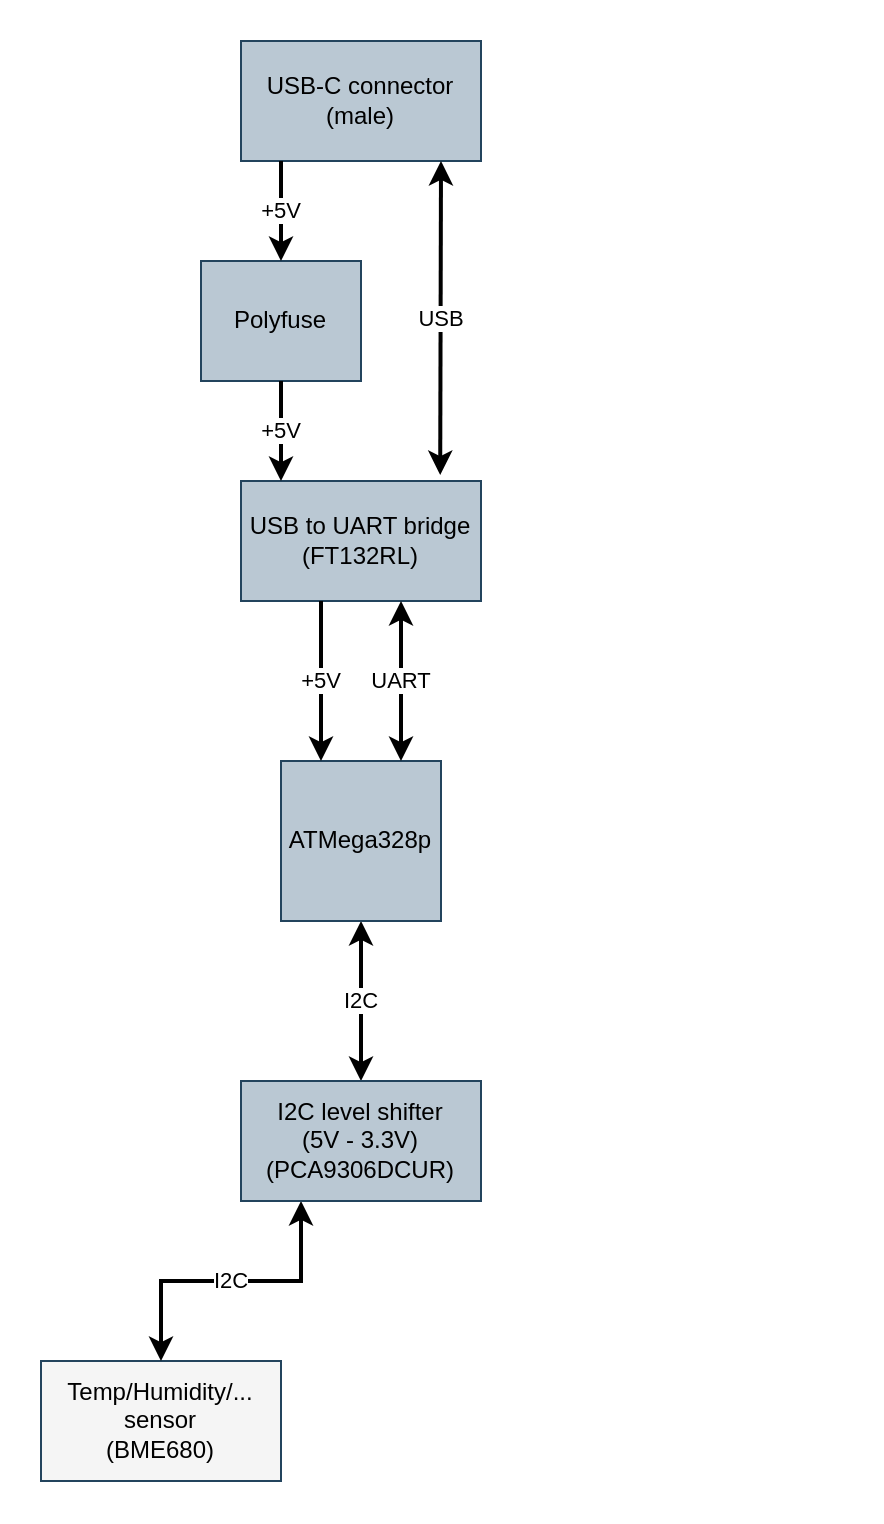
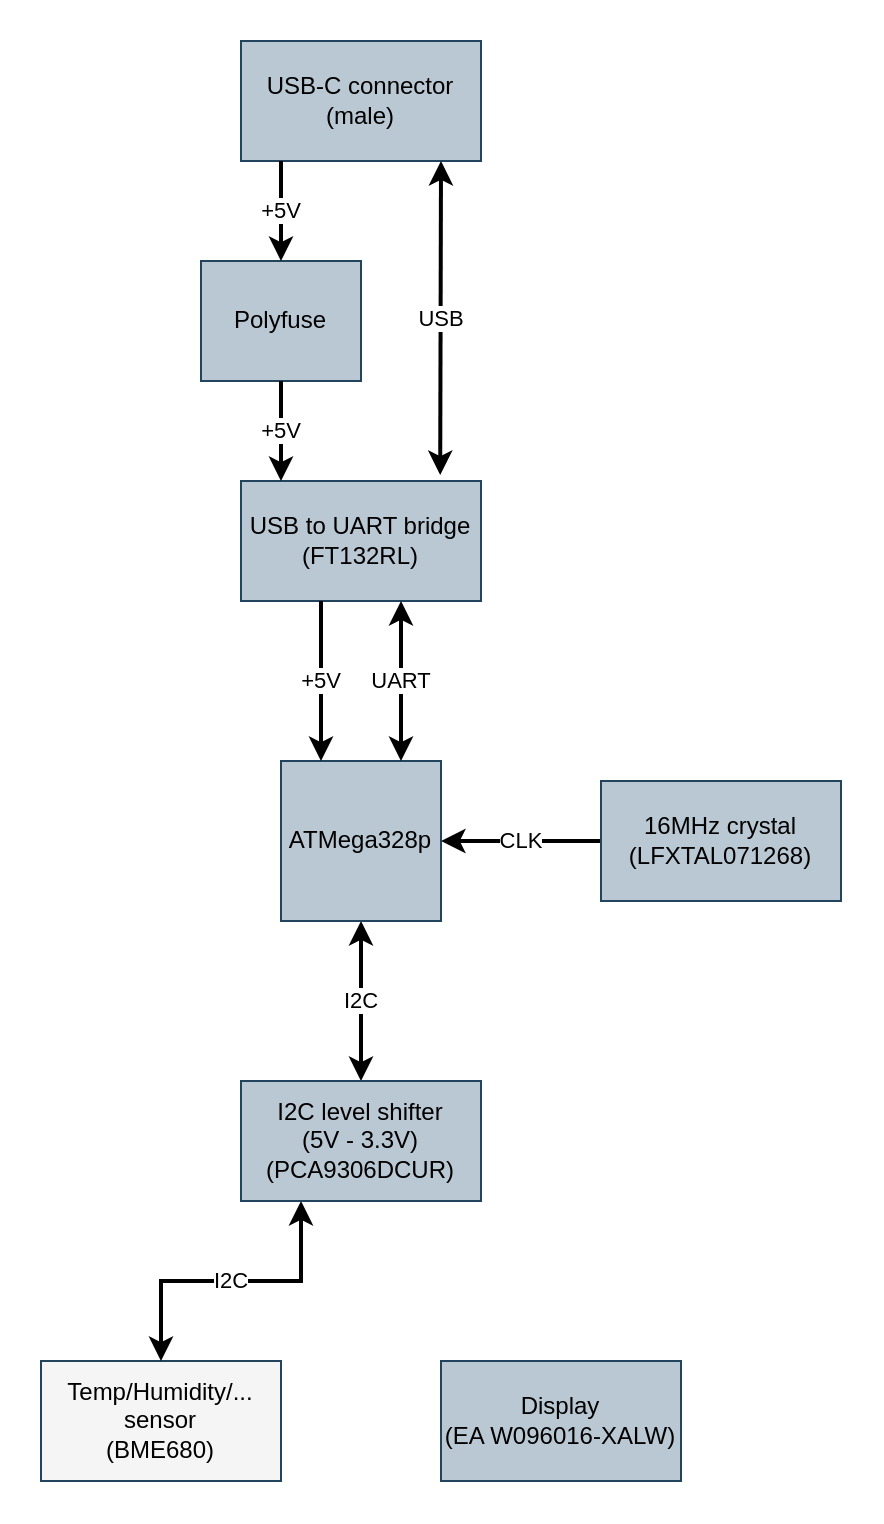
none -> (565, 841)
none -> (721, 841)
none -> (561, 1421)
